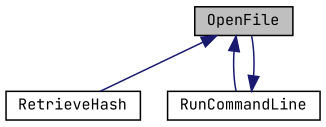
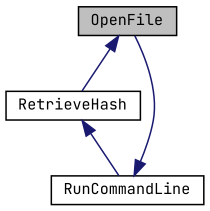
(234, 71) -> (105, 155)
